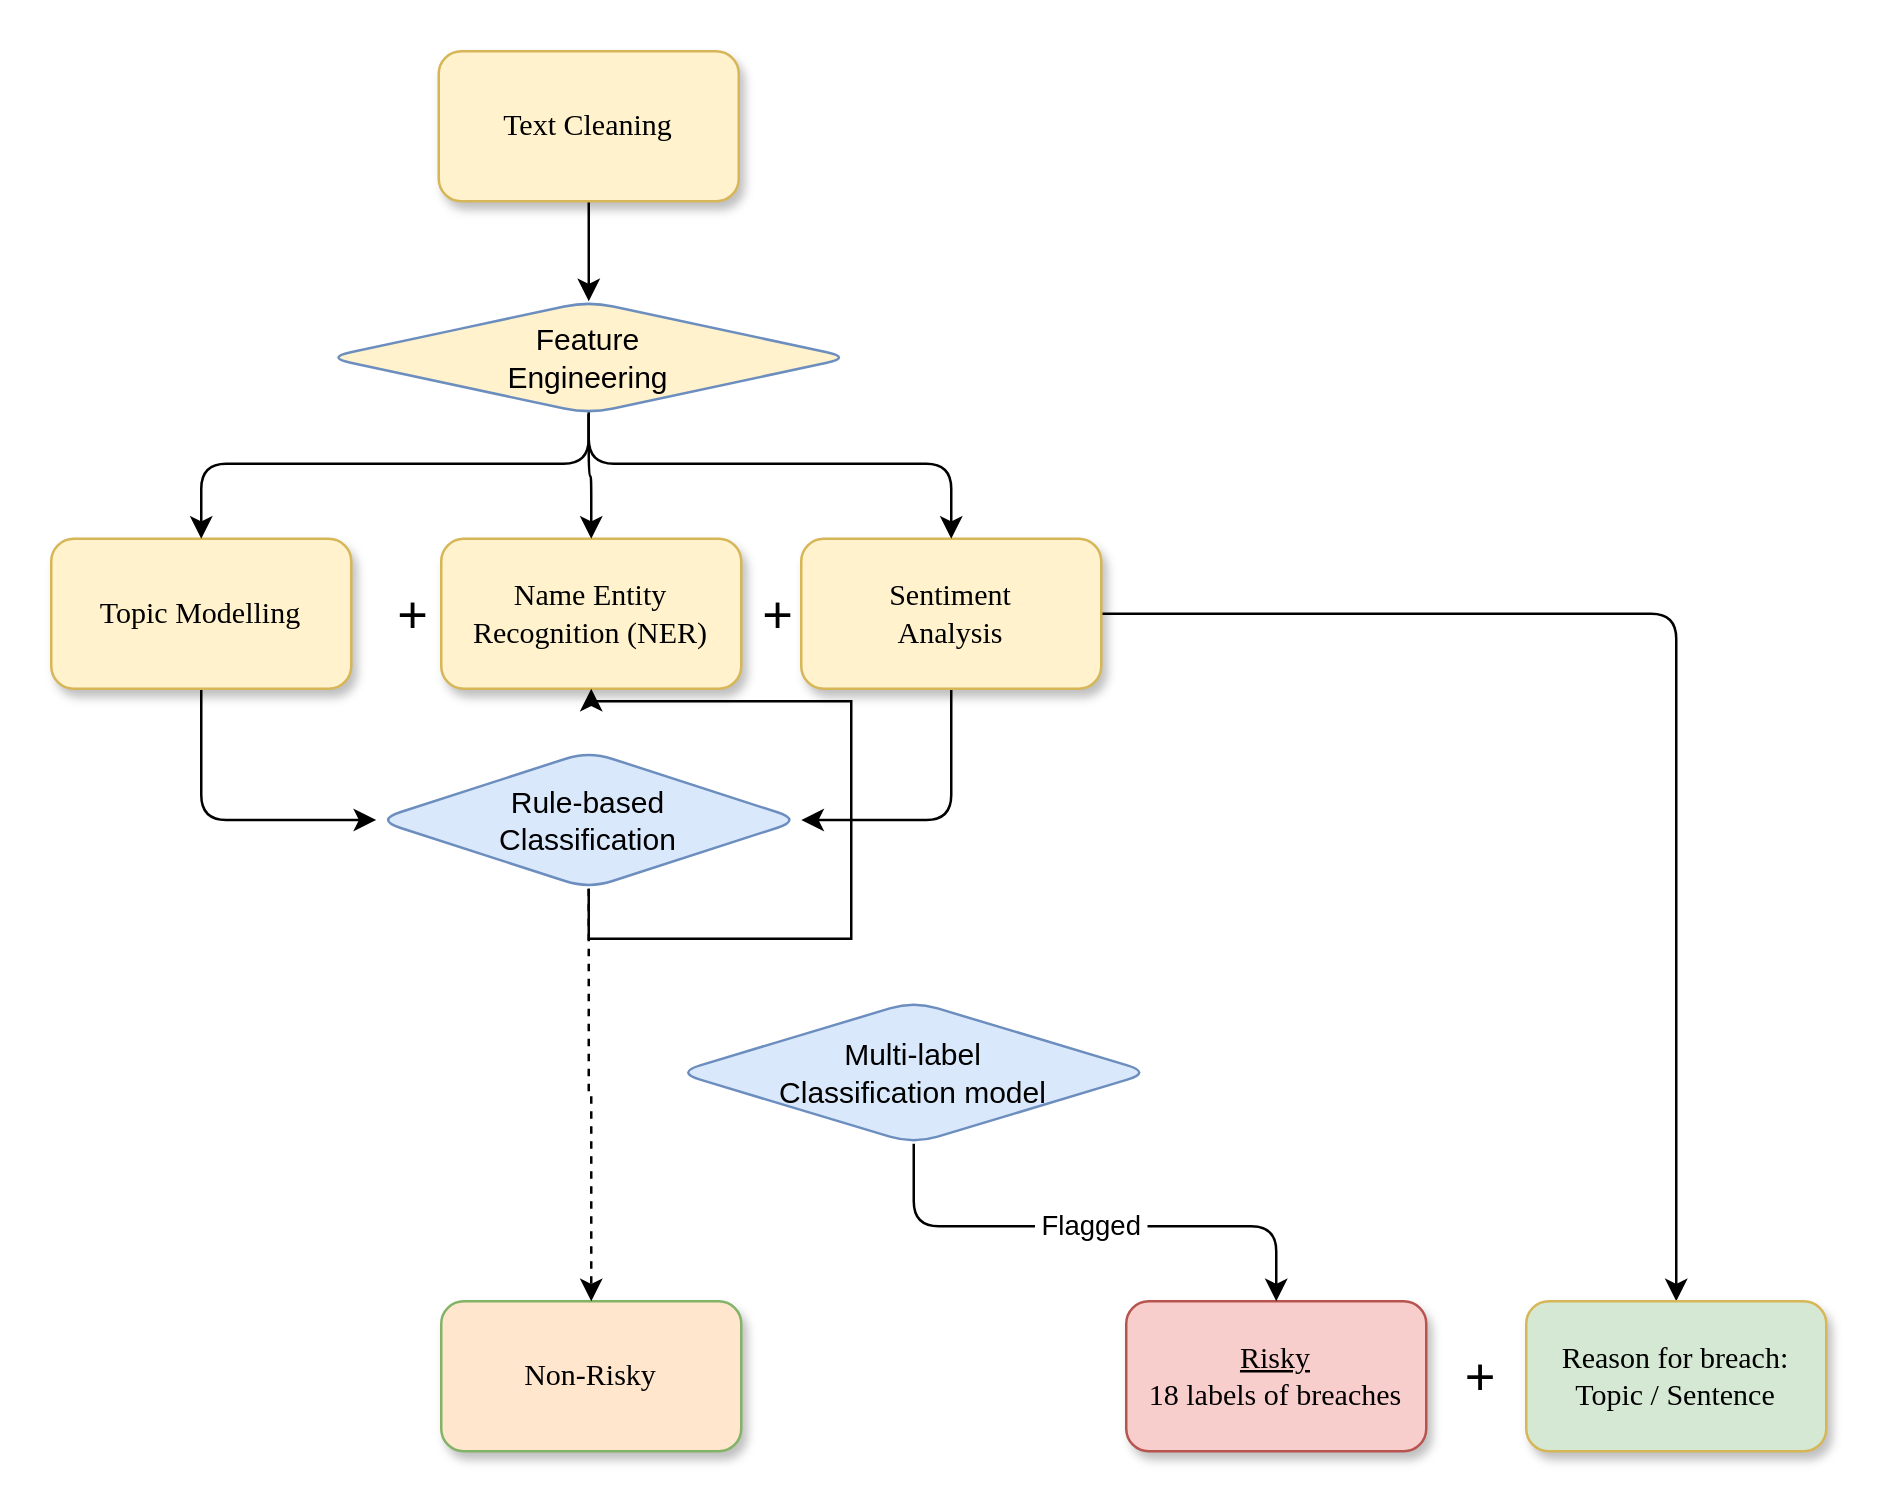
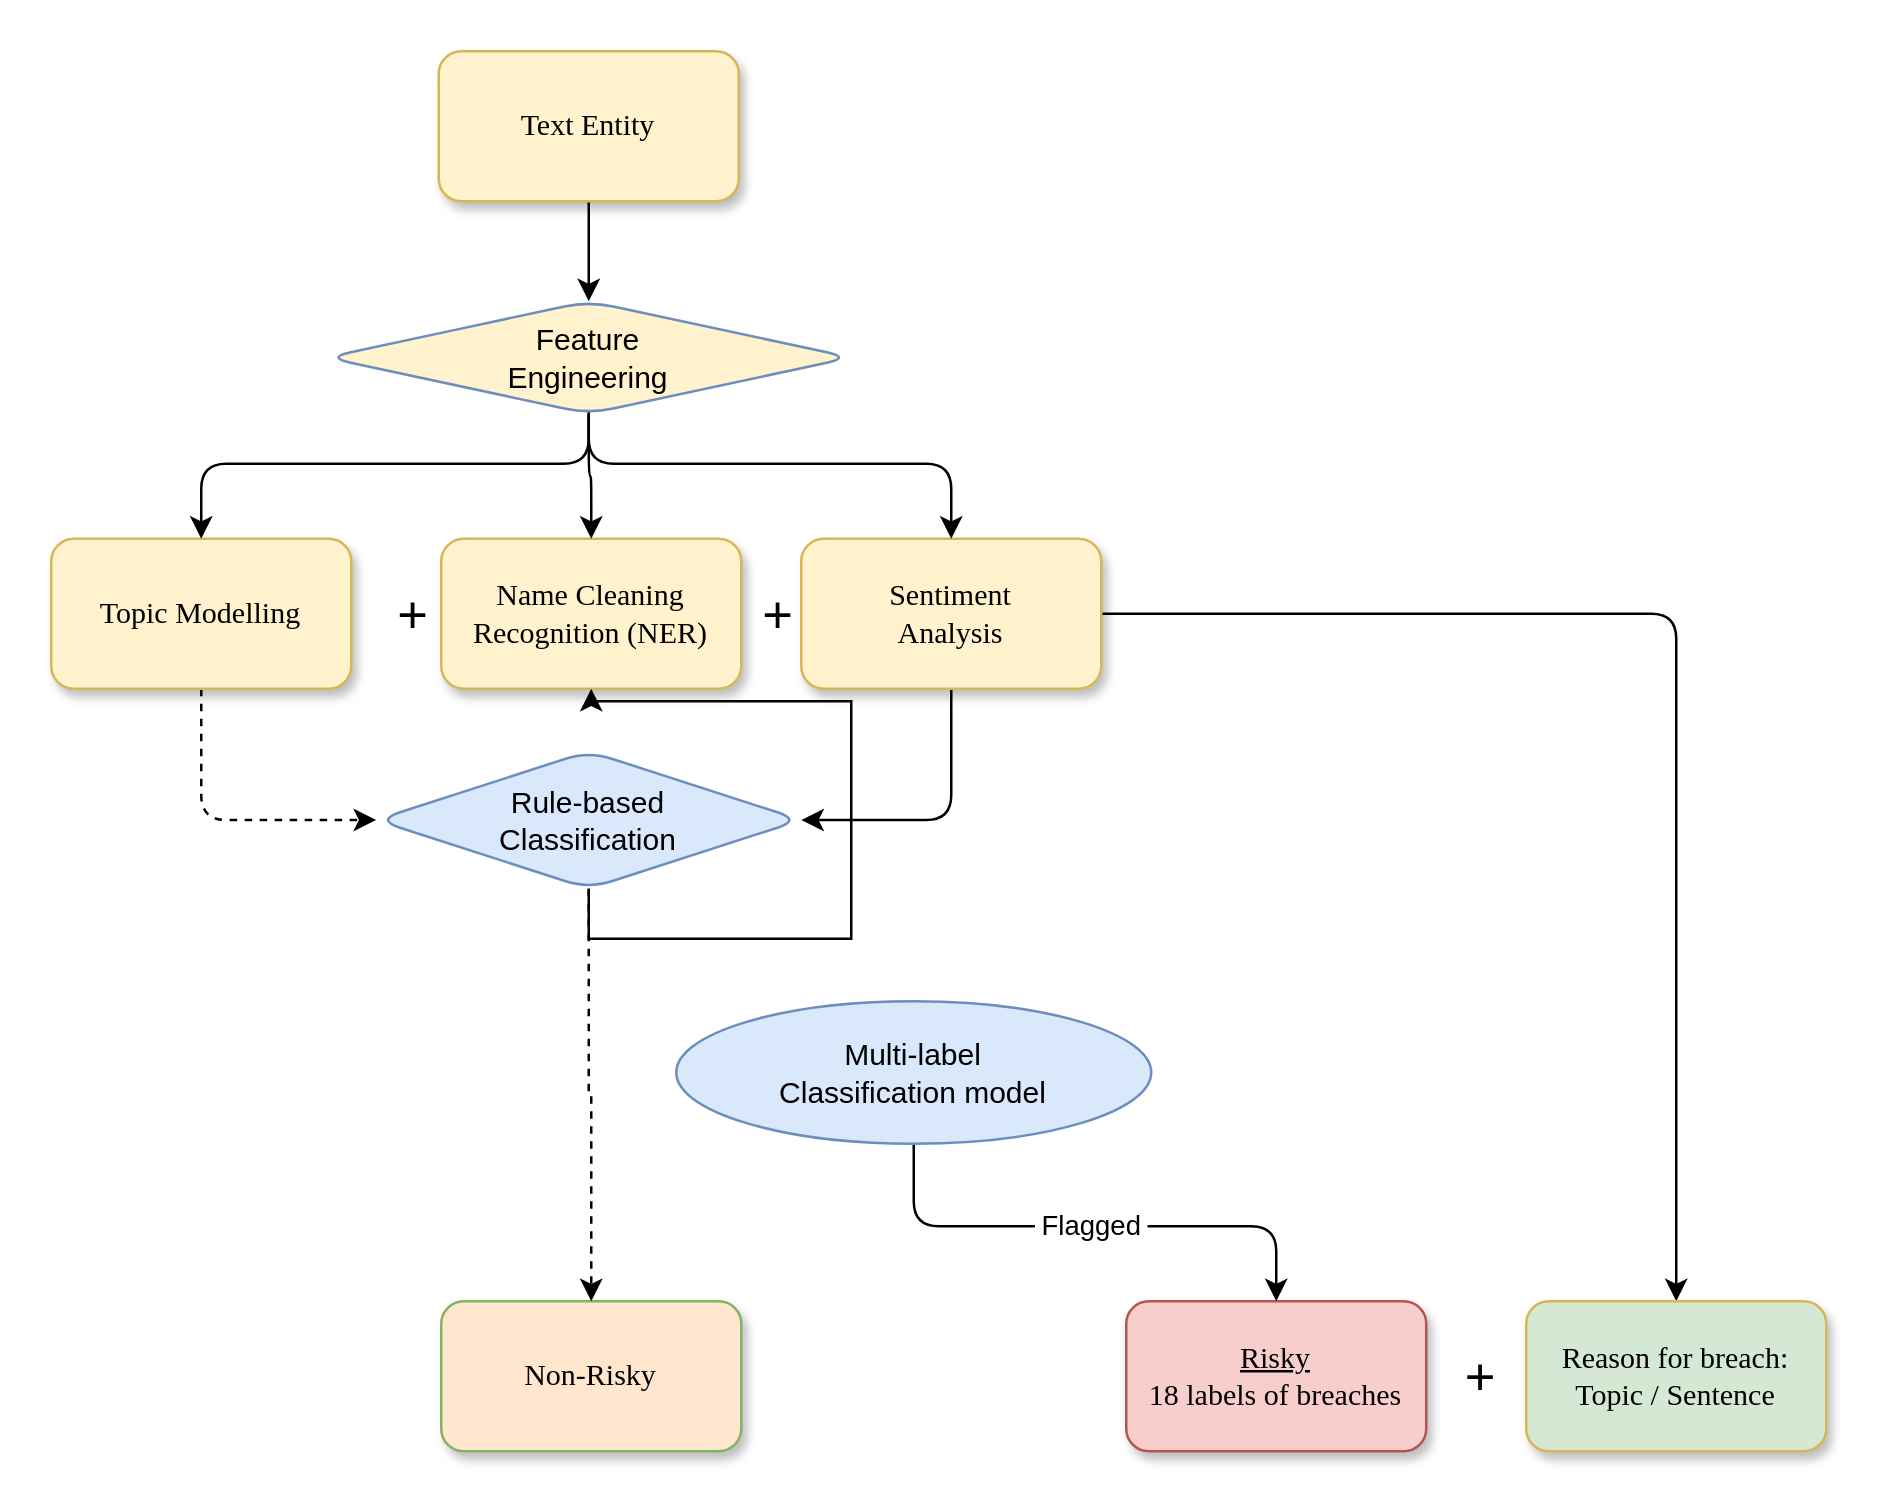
(589, 126) -> (589, 126)
(591, 614) -> (591, 614)
(225, 820) -> (225, 820)
(914, 1073) -> (914, 1073)
